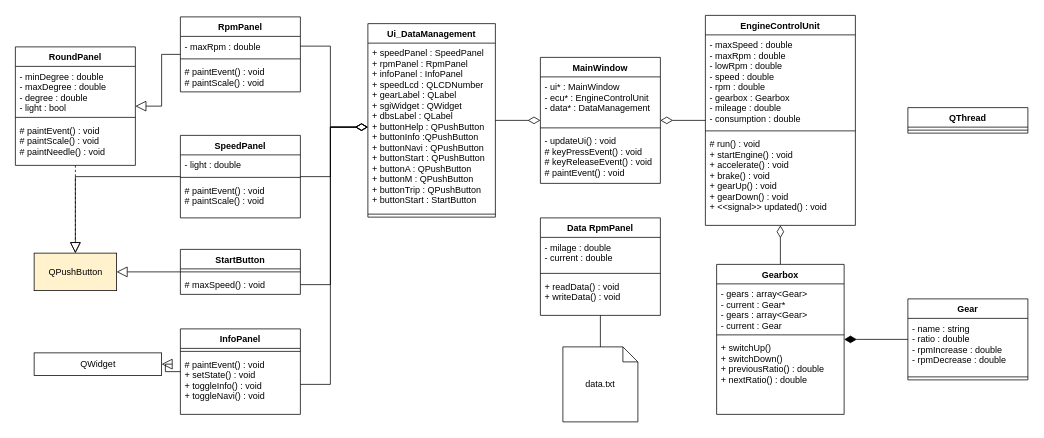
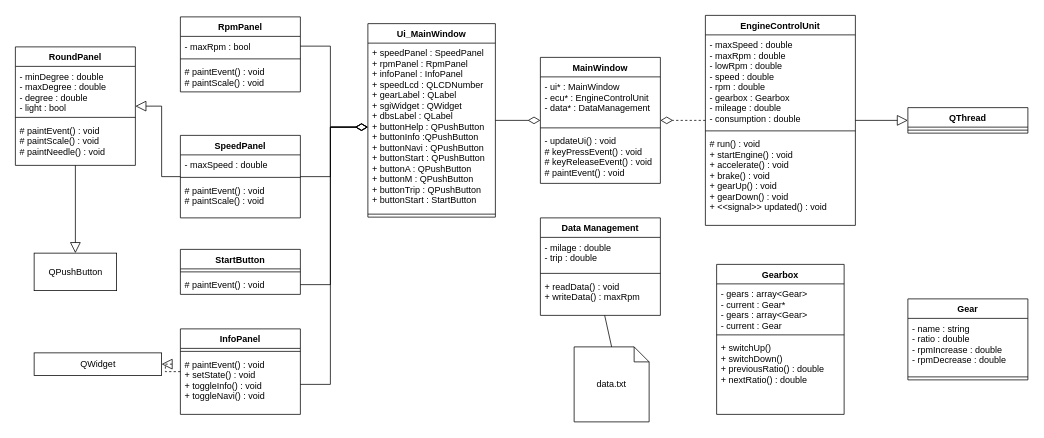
(431, 34) -> (431, 34)
(221, 47) -> (216, 47)
(162, 72) -> none
(688, 120) -> (688, 120)
none -> (877, 120)
(217, 165) -> (227, 165)
(75, 170) -> (75, 170)
(120, 177) -> (162, 142)
(600, 228) -> (600, 228)
(579, 248) -> (579, 248)
(780, 251) -> none
(75, 272) -> (75, 272)
(153, 272) -> none
(227, 285) -> (230, 285)
(587, 287) -> (587, 287)
(880, 339) -> none
(166, 372) -> (166, 372)
(600, 384) -> (612, 384)
